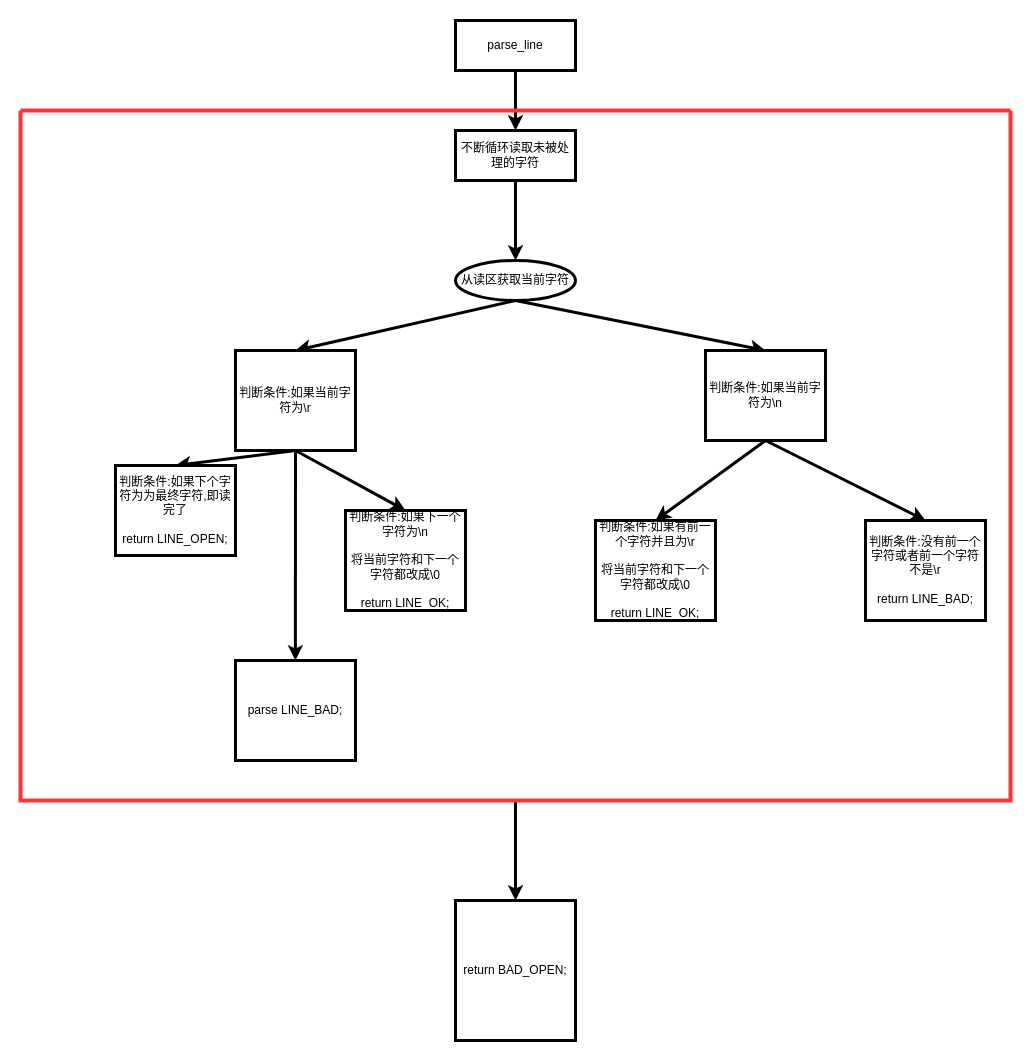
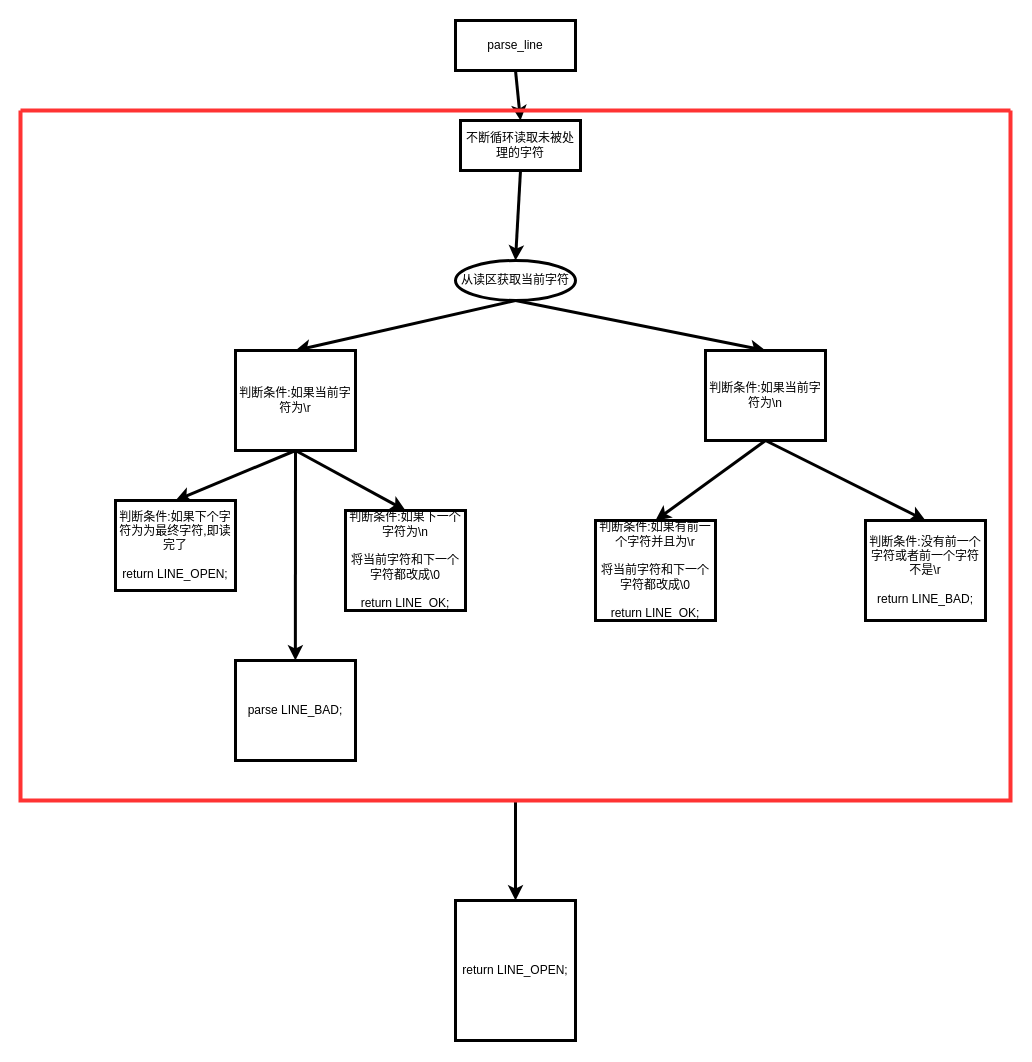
(516, 156) -> (521, 146)
(176, 511) -> (176, 546)
(516, 971) -> (516, 971)
